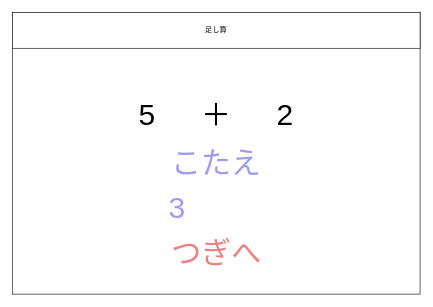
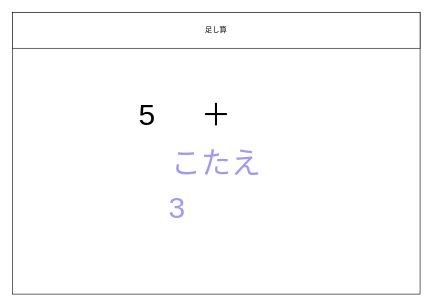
(285, 114) -> none
(216, 252) -> none
